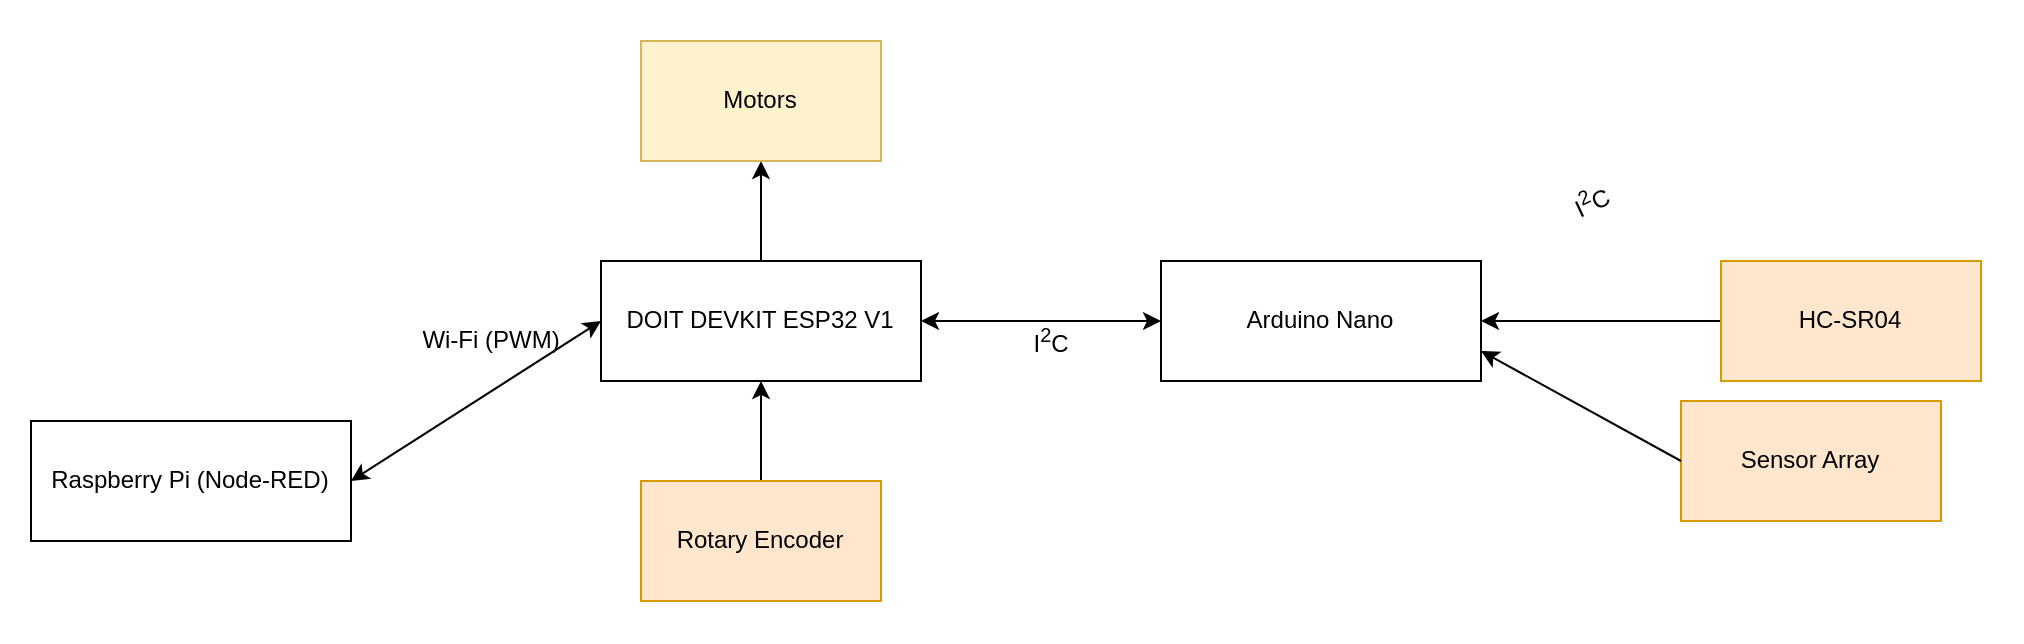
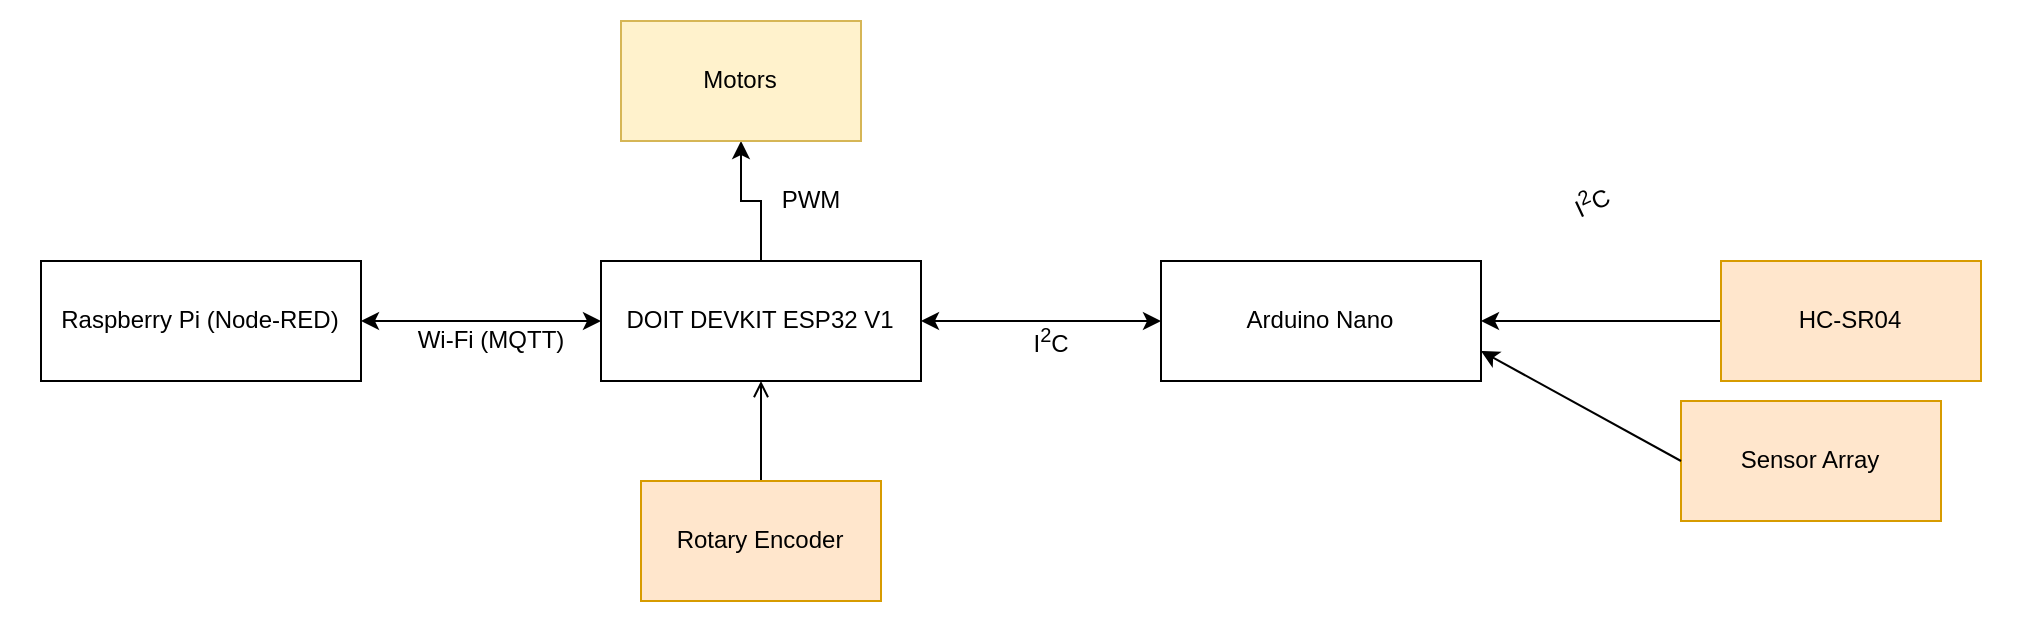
(761, 101) -> (741, 81)
none -> (811, 201)
(492, 341) -> (492, 341)
(761, 396) -> (761, 393)
(191, 481) -> (201, 321)
